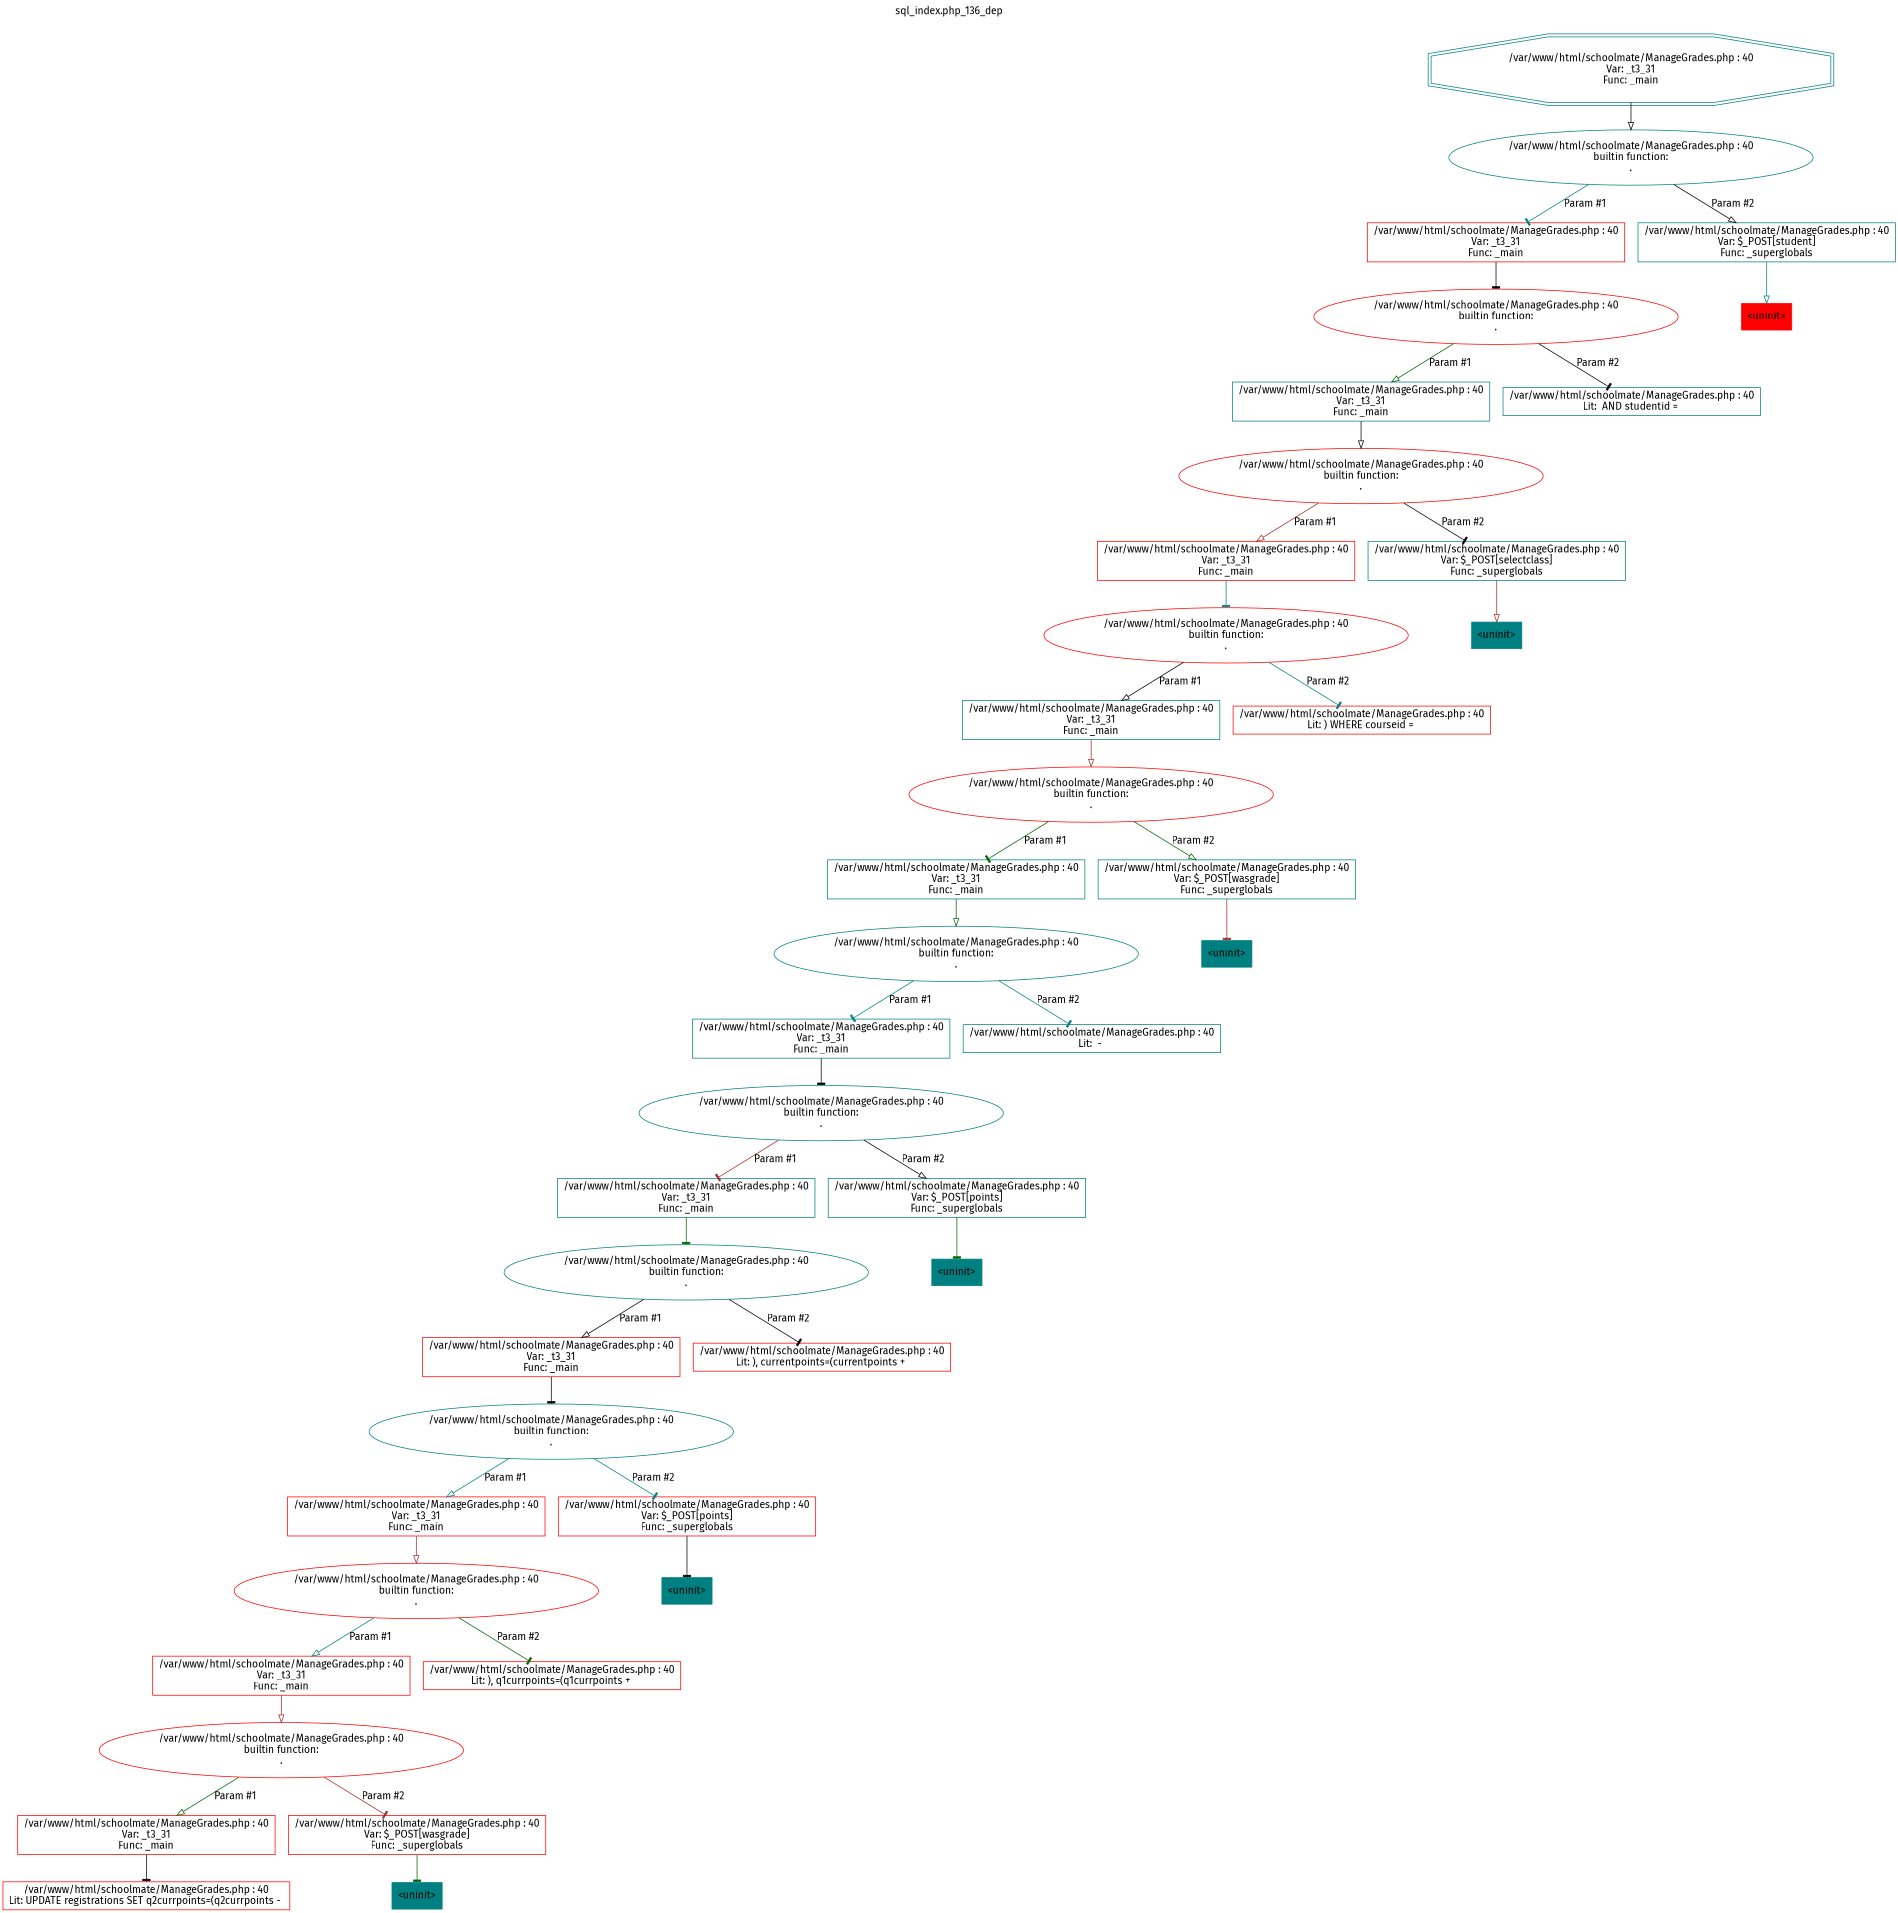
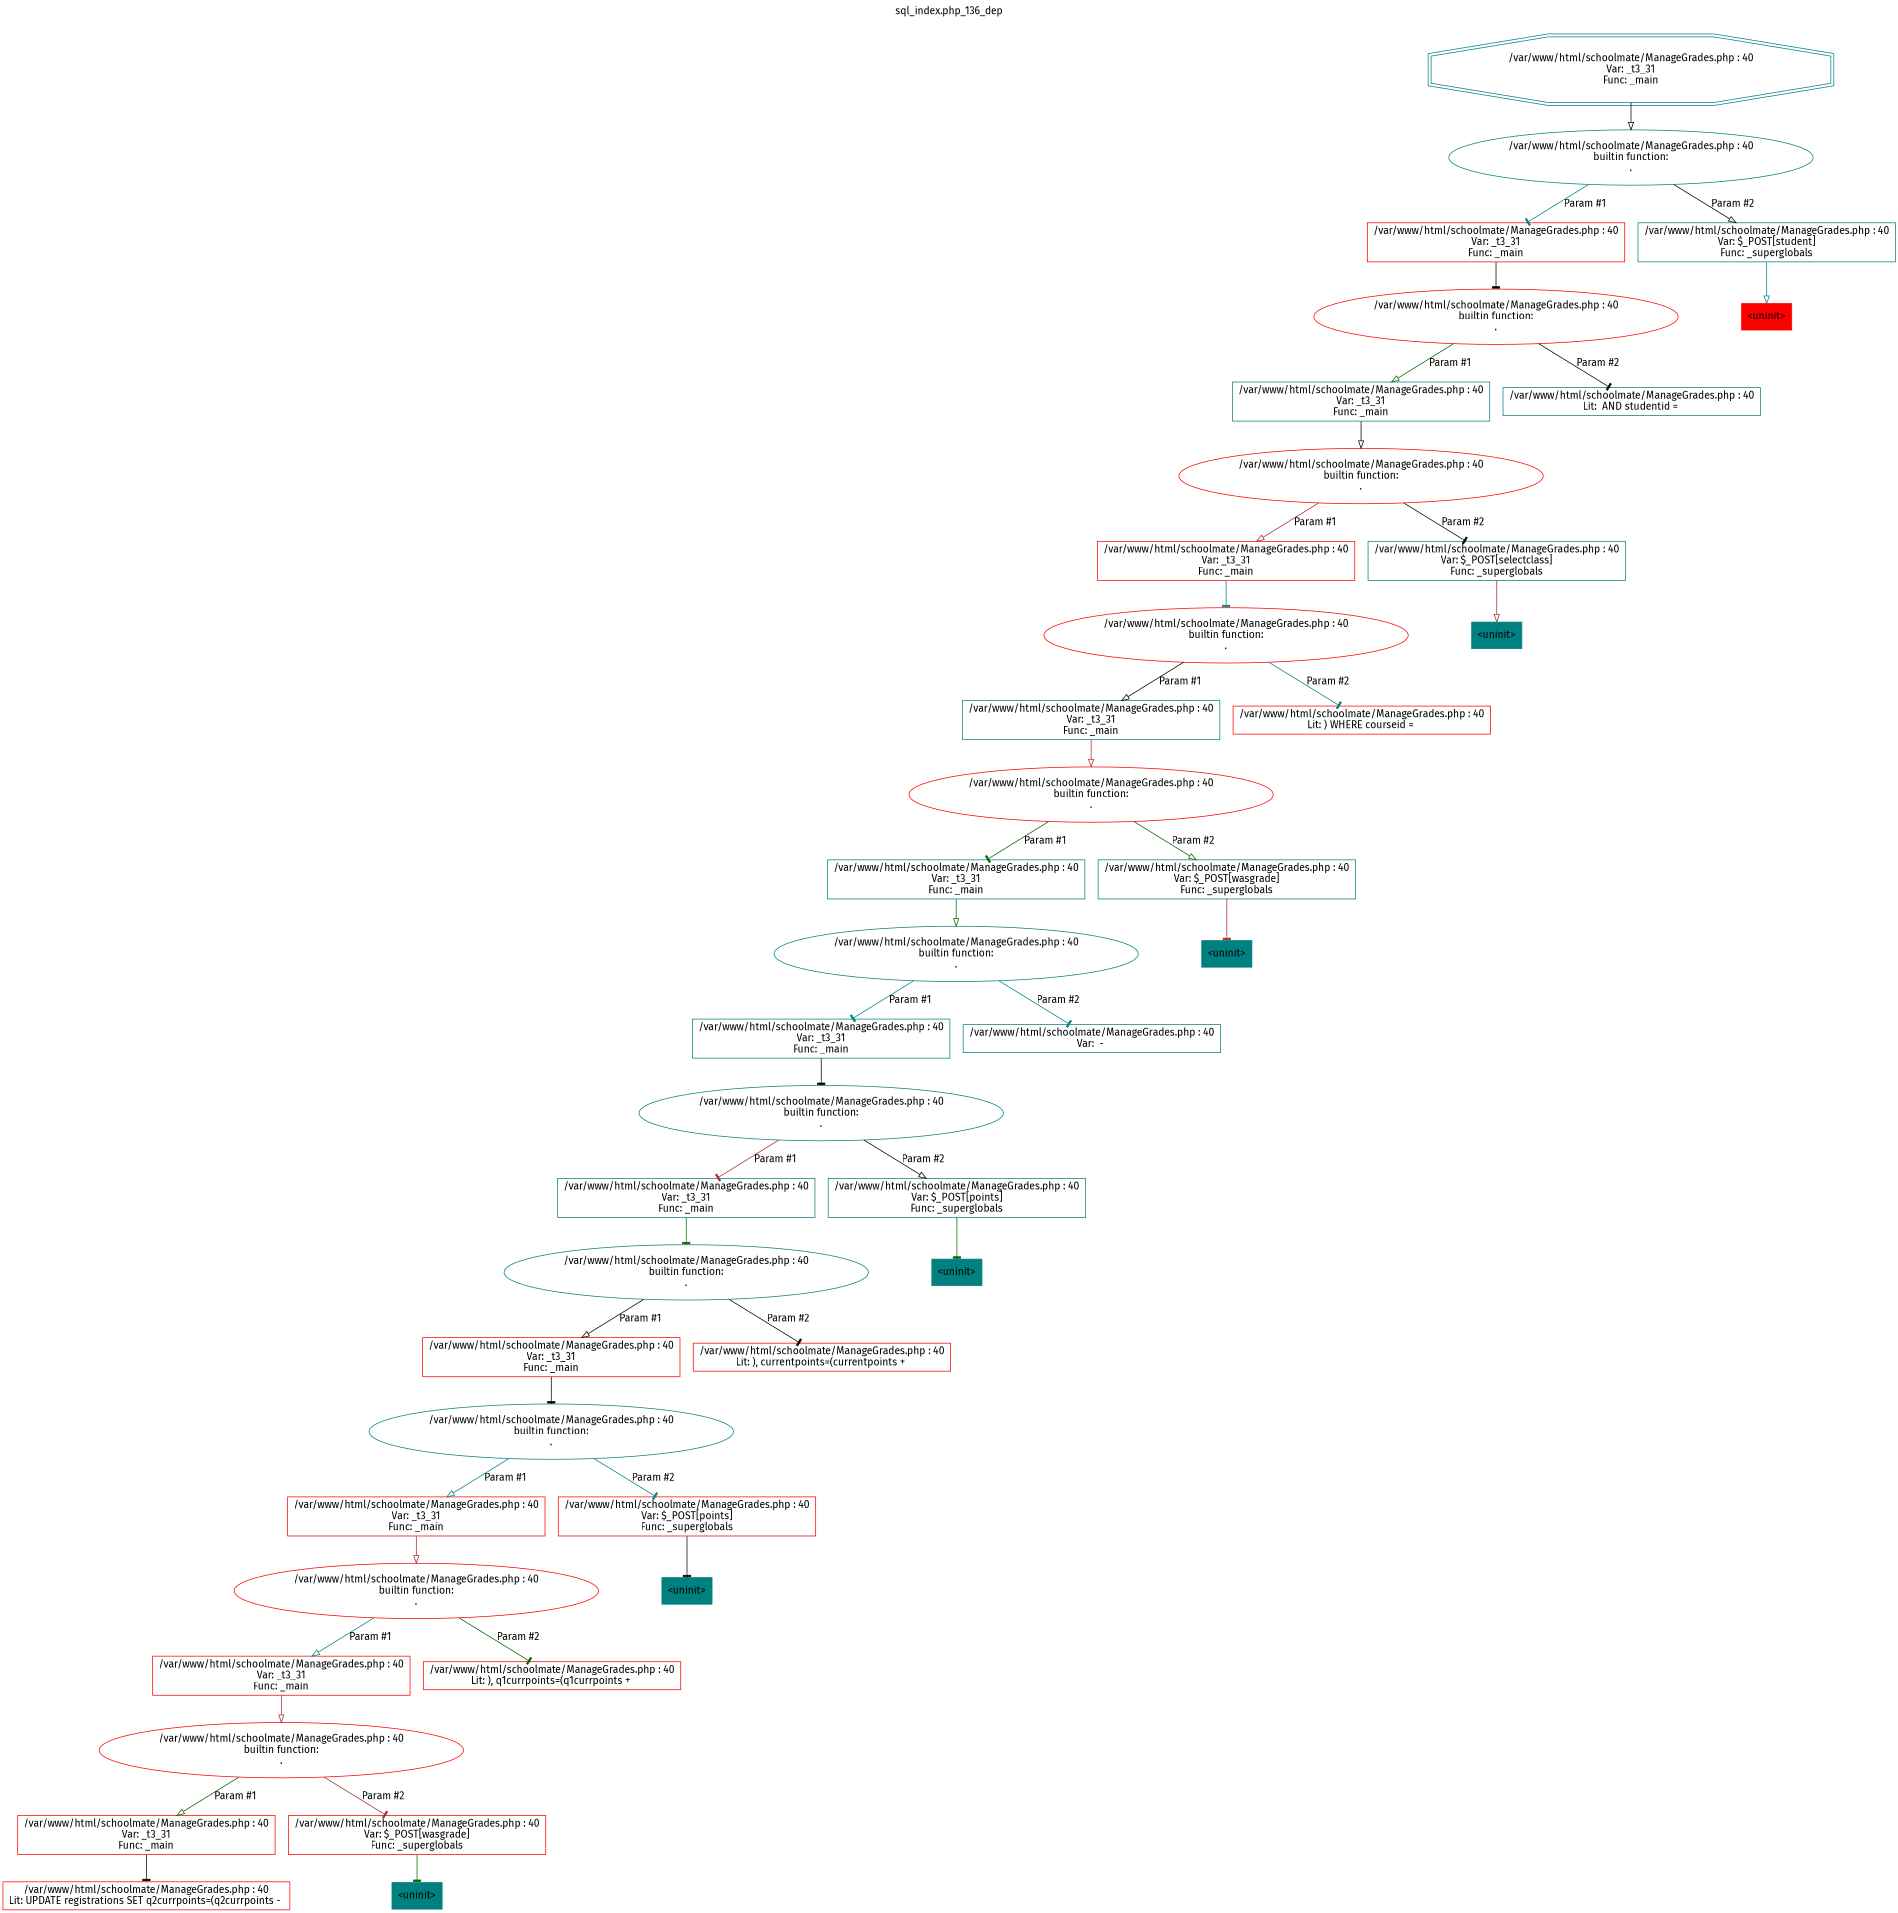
(1092, 1039) -> (1092, 1039)
